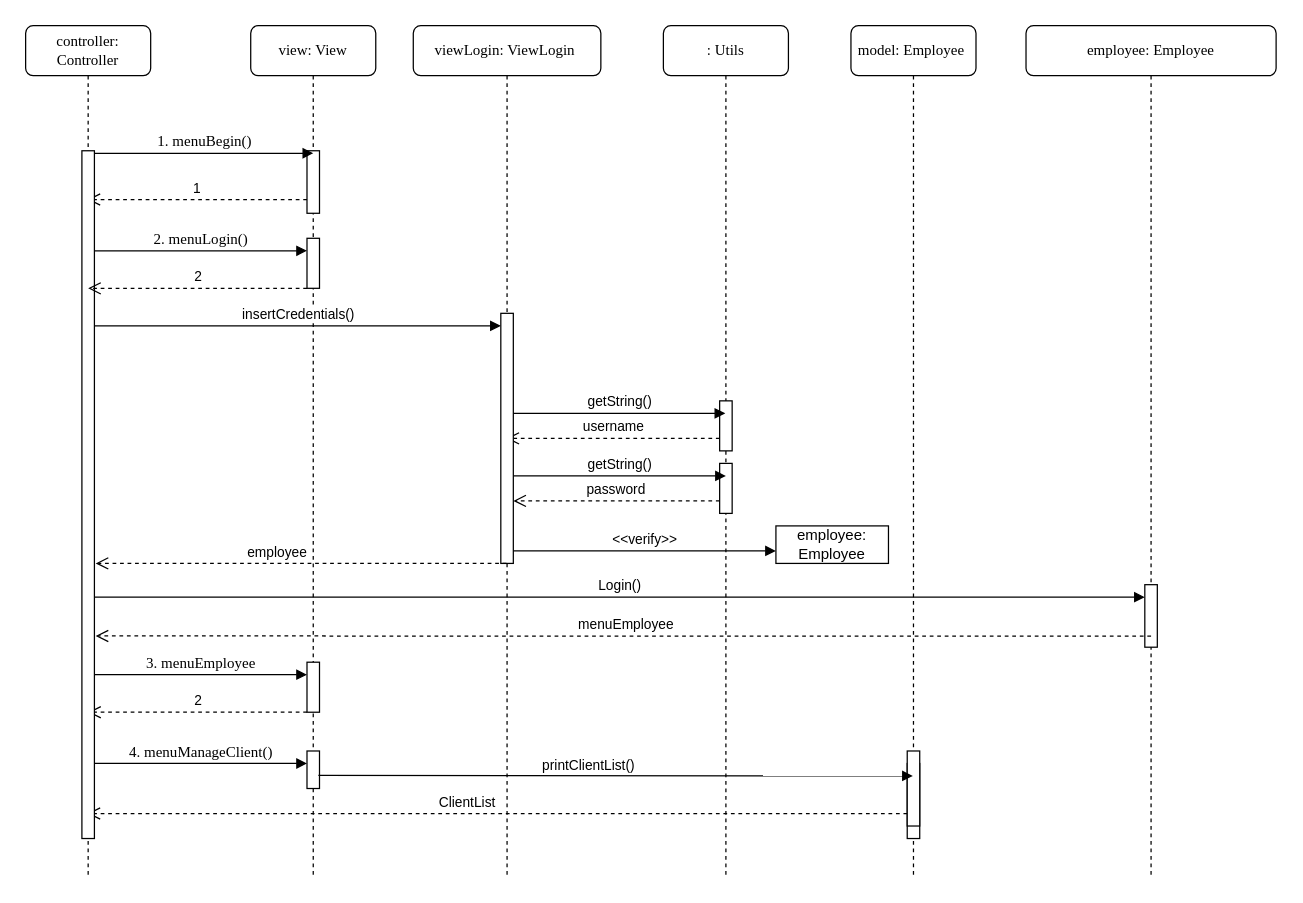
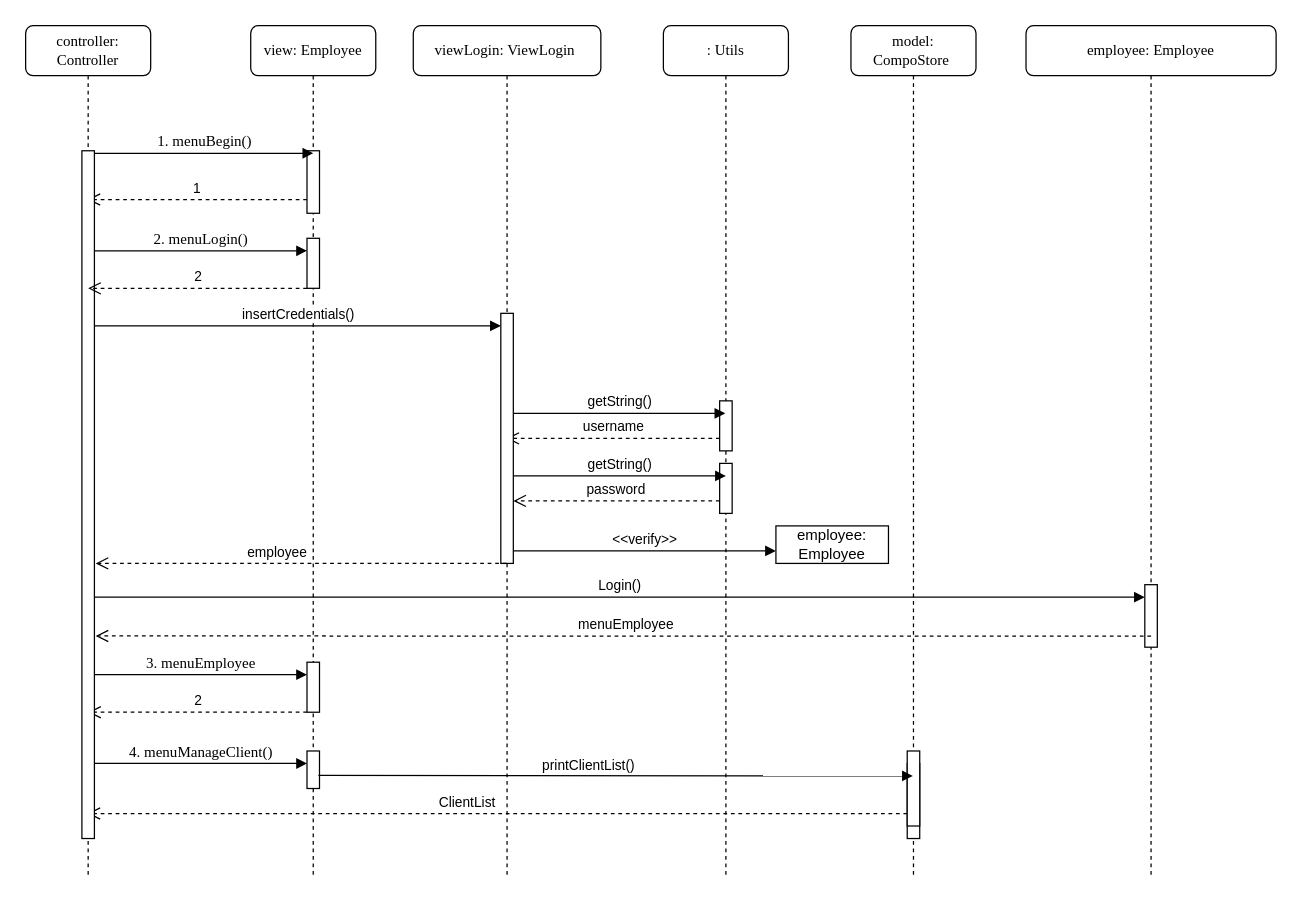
(313, 51) -> (313, 51)
(913, 51) -> (913, 51)
